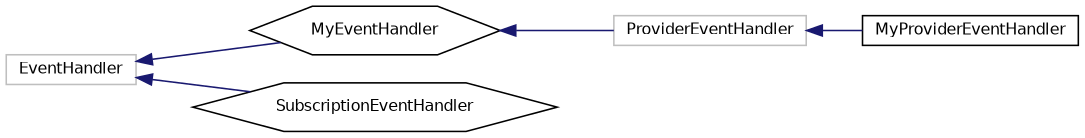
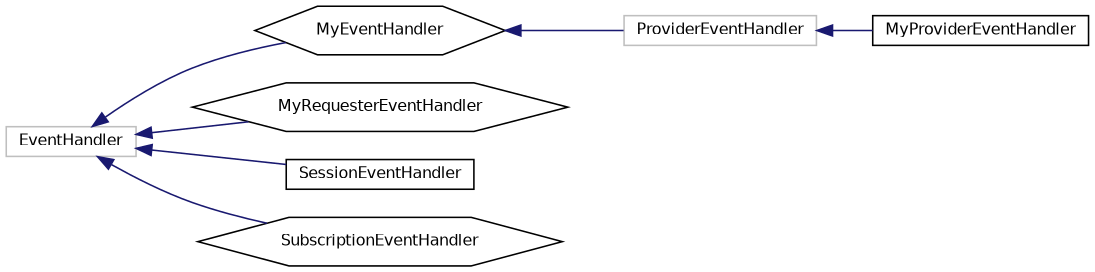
none -> (380, 107)
none -> (380, 174)
